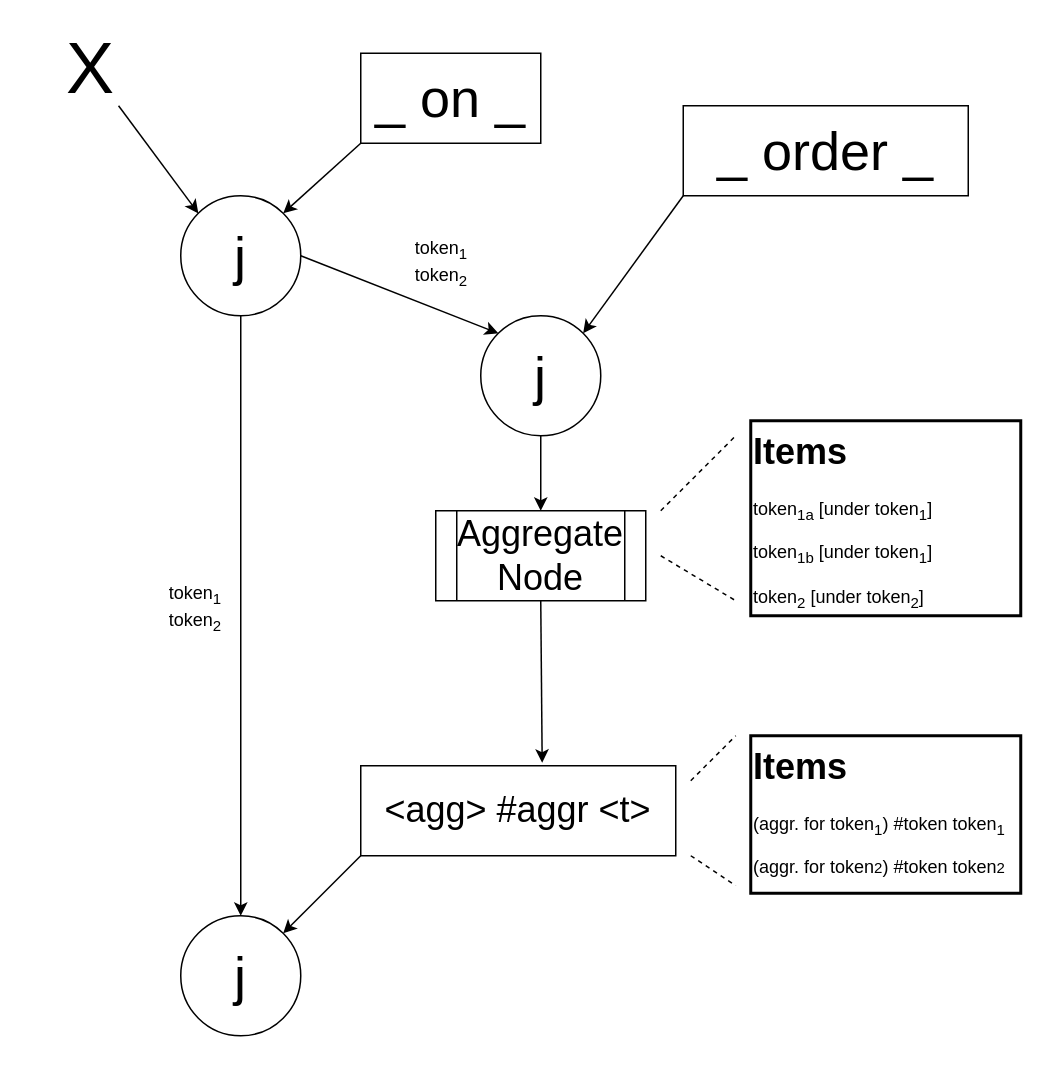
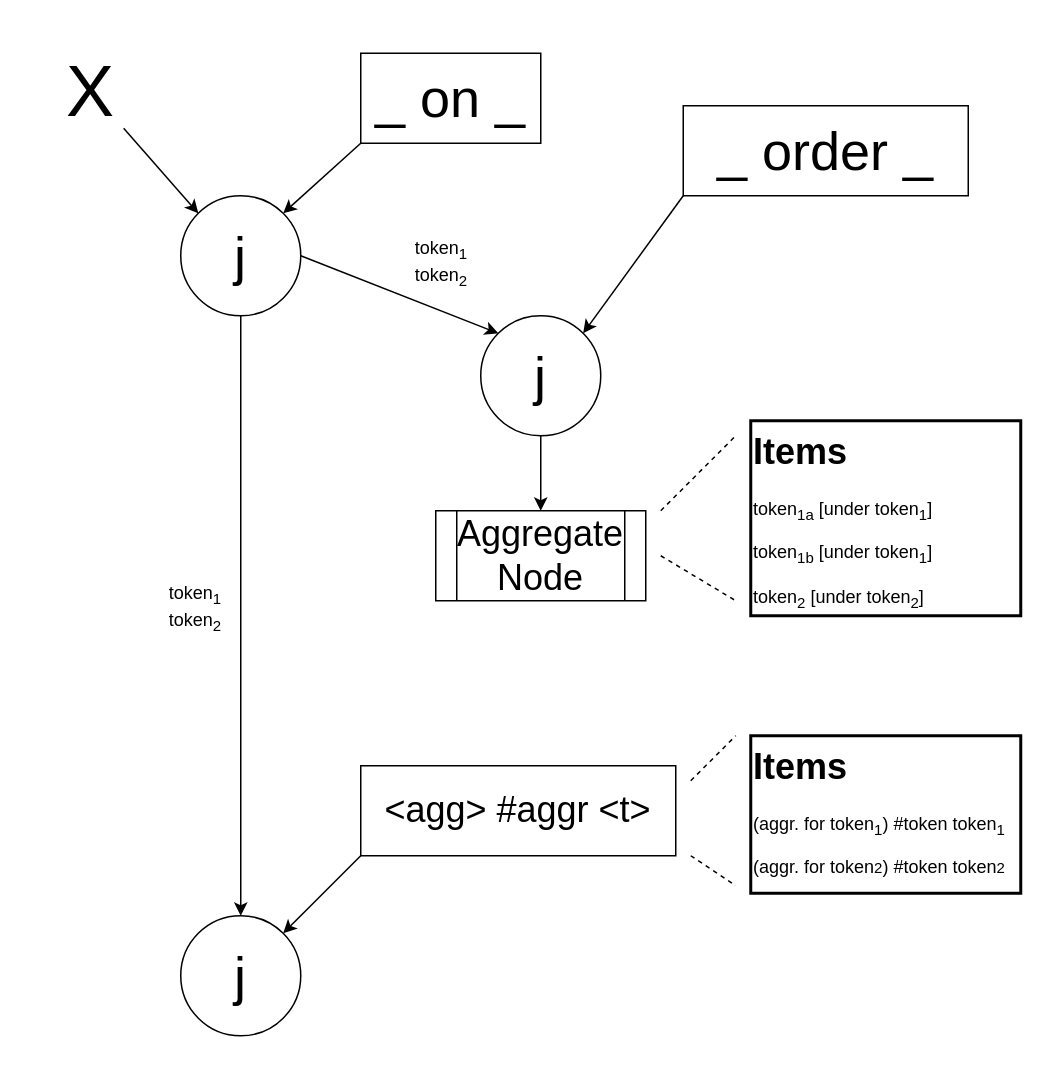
(91, 68) -> (91, 91)
(541, 677) -> none
